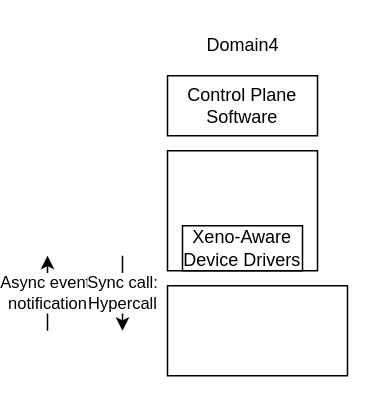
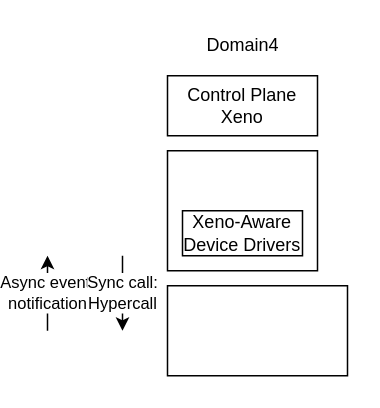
(242, 106) -> (242, 106)
(242, 248) -> (242, 233)
